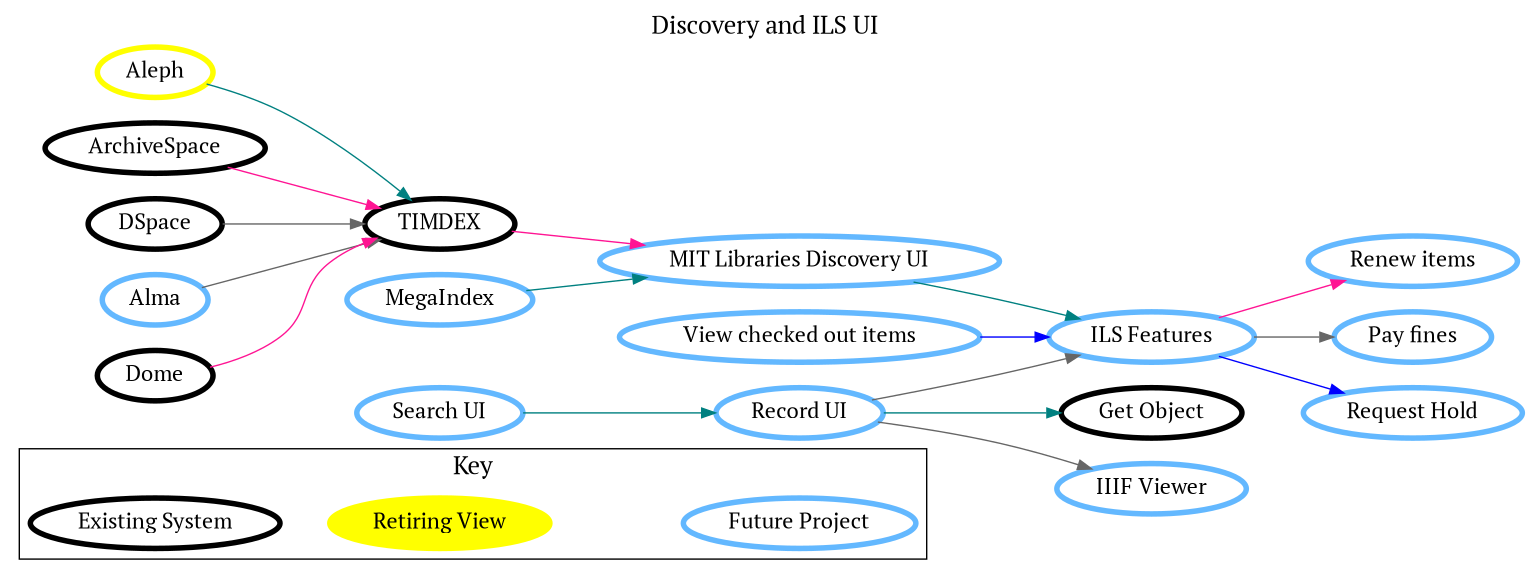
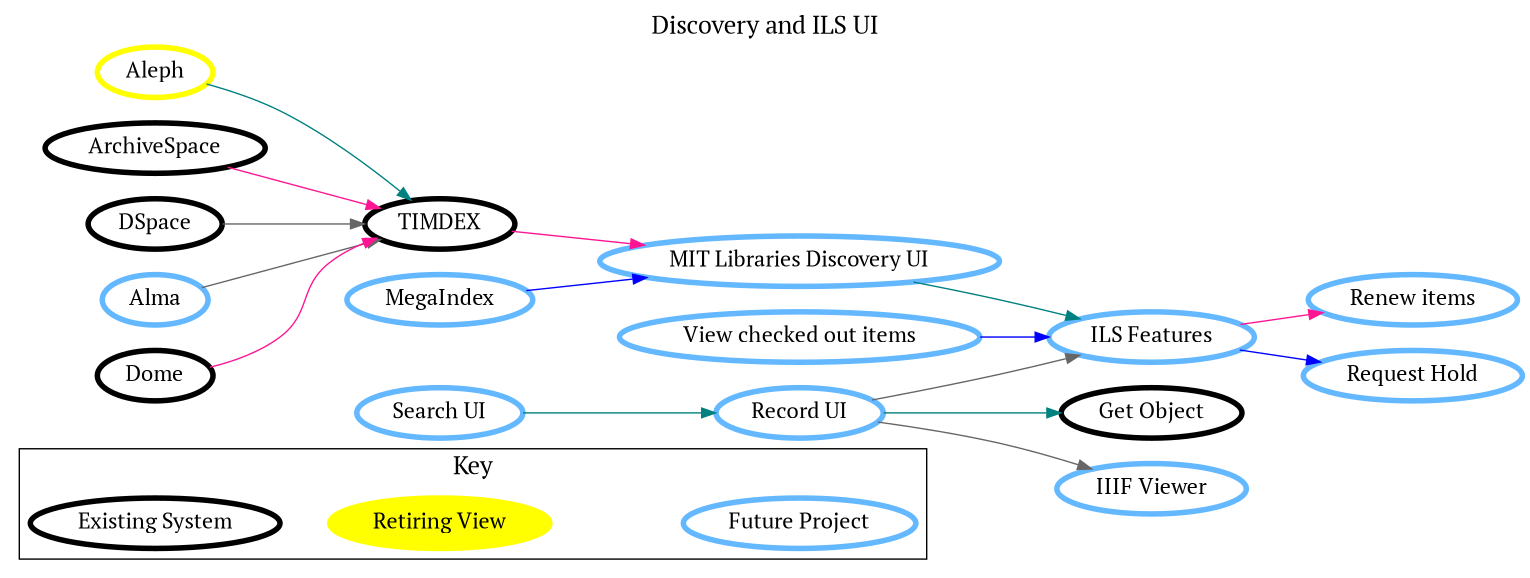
(580, 285) -> (580, 285)
(1413, 337) -> none
